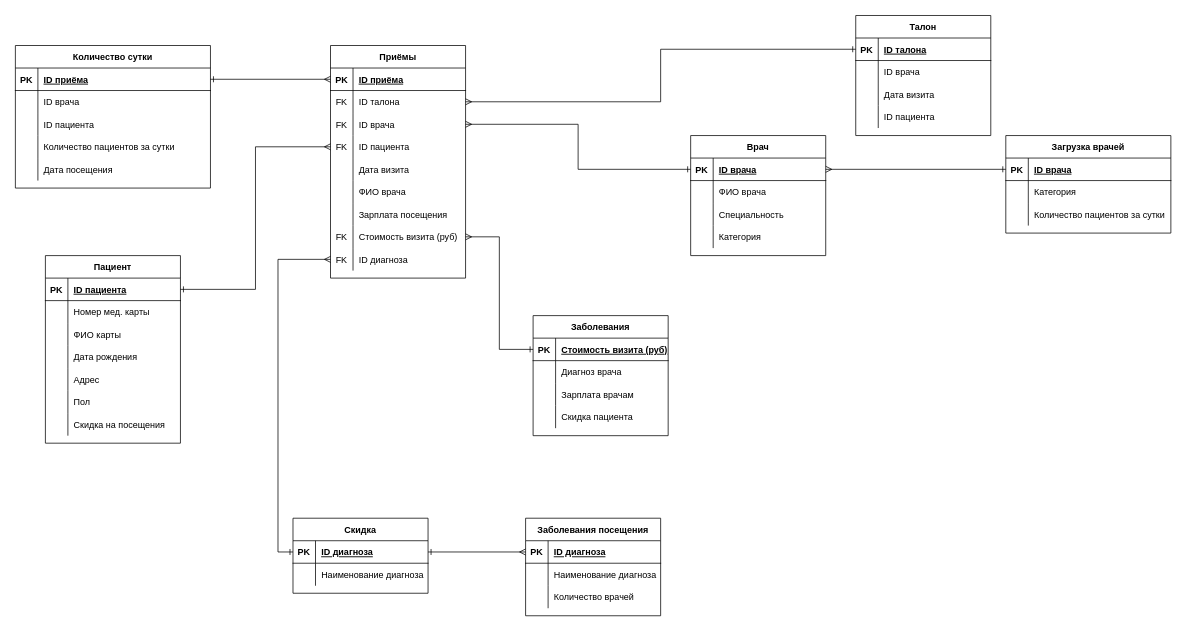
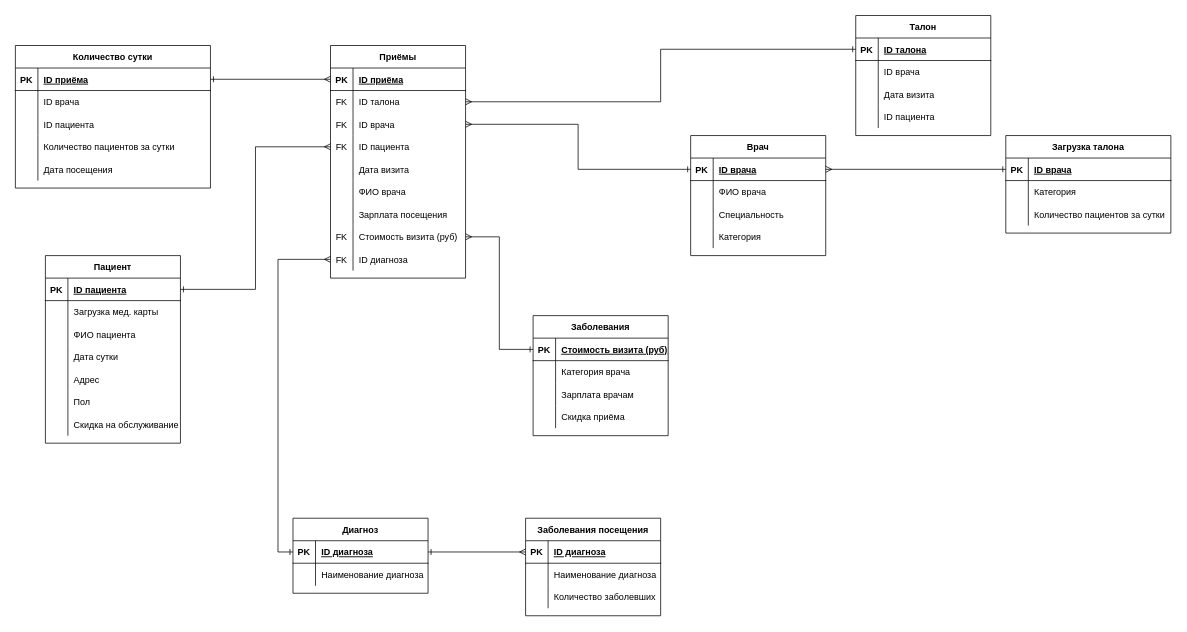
(1088, 147) -> (1088, 147)
(110, 312) -> (118, 312)
(95, 335) -> (103, 335)
(105, 357) -> (98, 357)
(593, 372) -> (598, 372)
(598, 417) -> (593, 417)
(119, 425) -> (127, 425)
(360, 530) -> (360, 530)
(595, 597) -> (605, 597)
